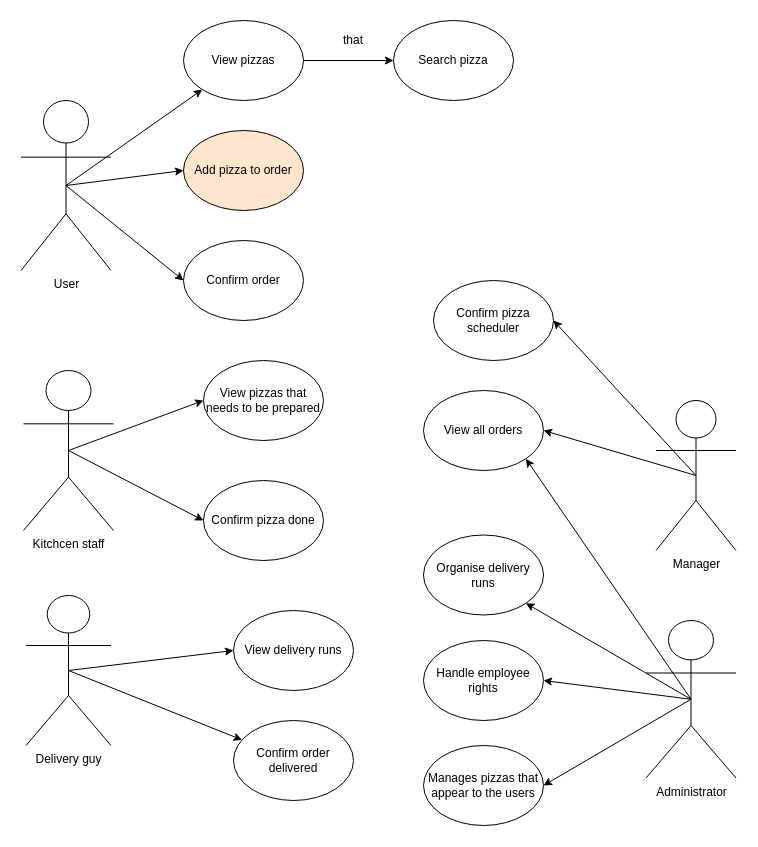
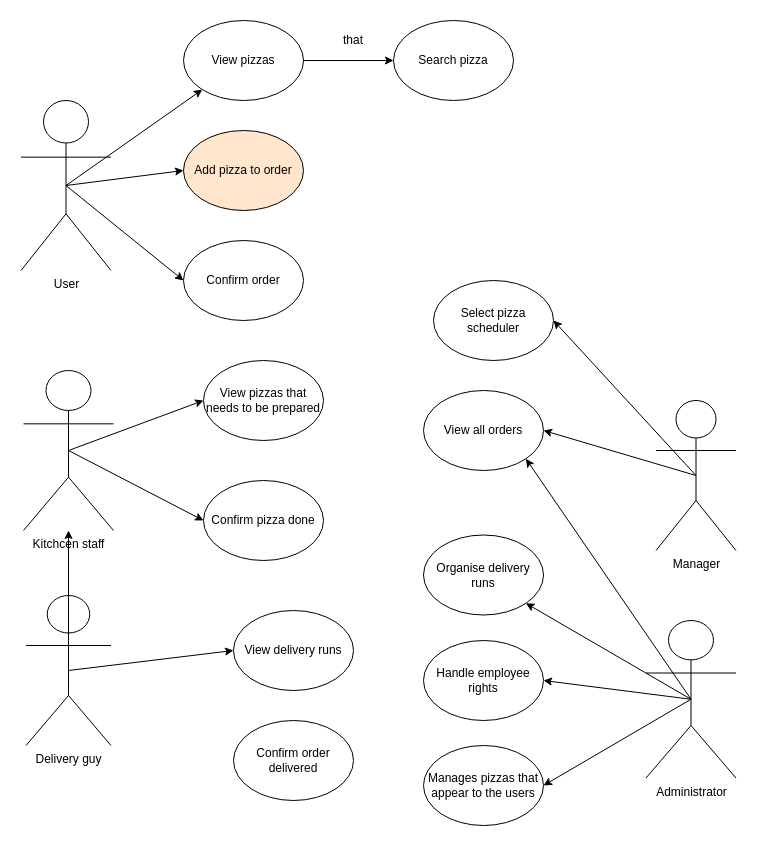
(494, 321) -> (494, 321)
(153, 704) -> (69, 585)
